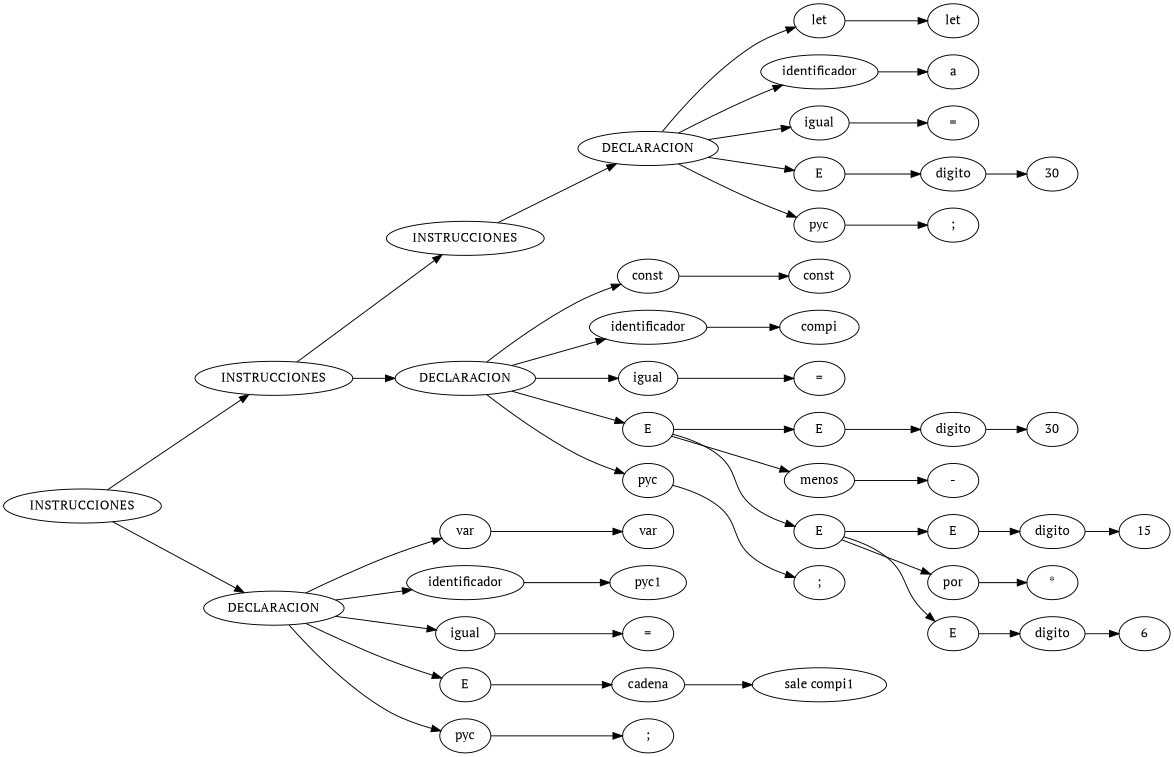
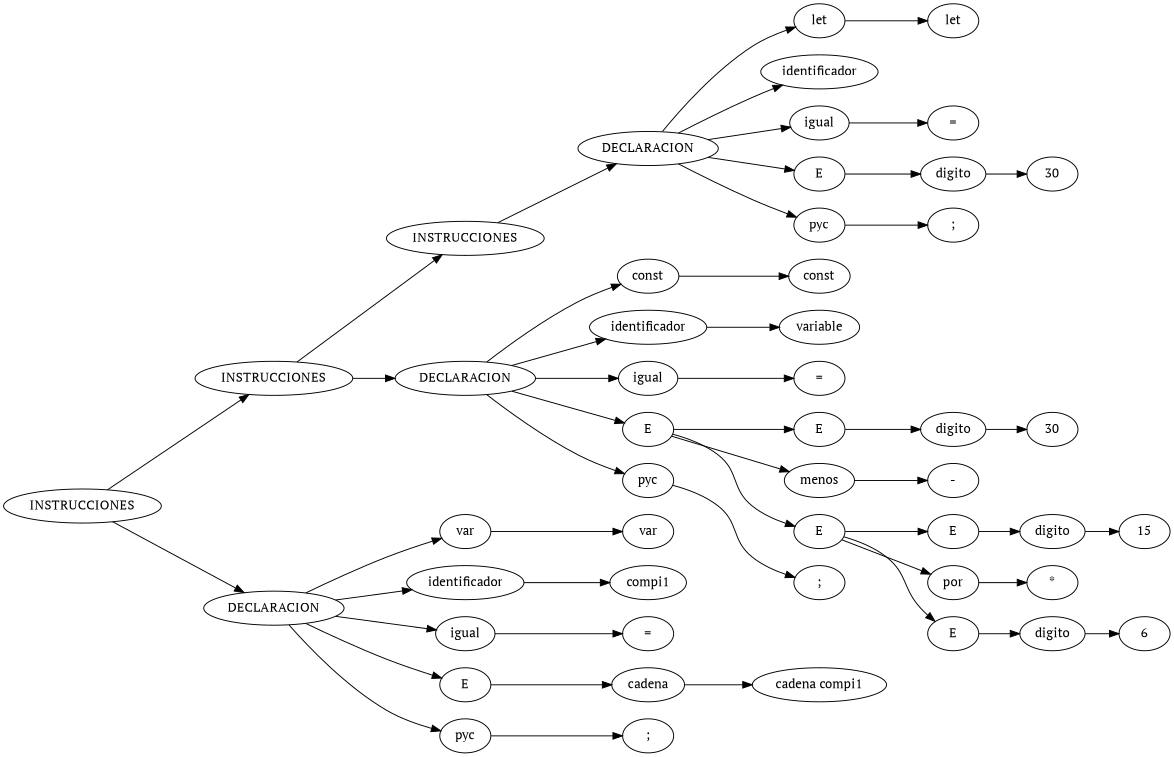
(953, 72) -> none
(819, 327) -> (819, 327)
(648, 583) -> (648, 583)
(819, 685) -> (819, 685)
